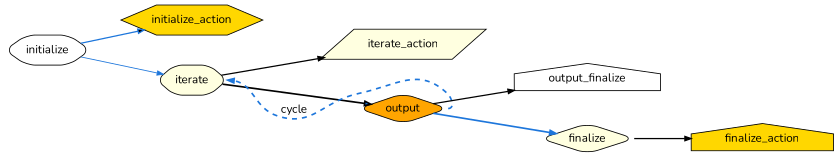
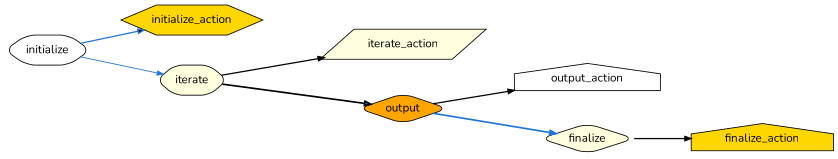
(587, 78) -> (587, 78)
(350, 96) -> none
